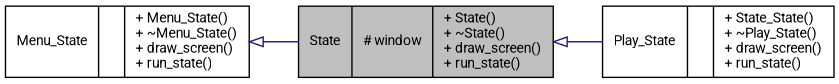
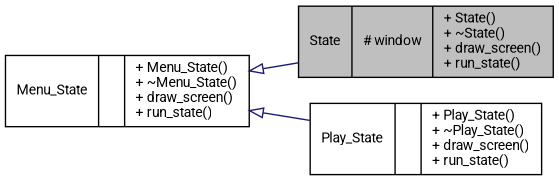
(770, 18) -> (474, 116)
(585, 42) -> (287, 117)
